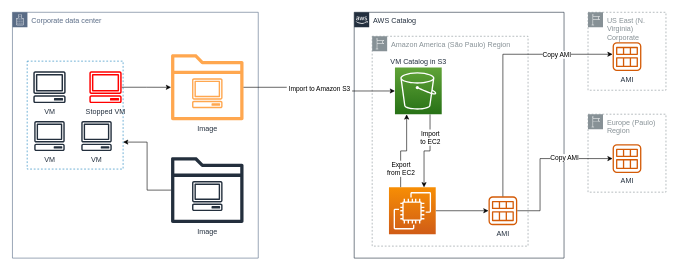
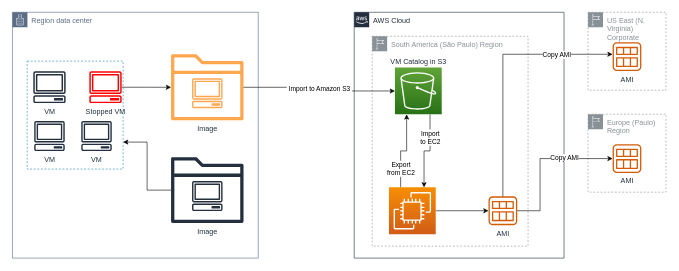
(72, 21) -> (65, 21)
(394, 21) -> (390, 21)
(451, 45) -> (449, 45)
